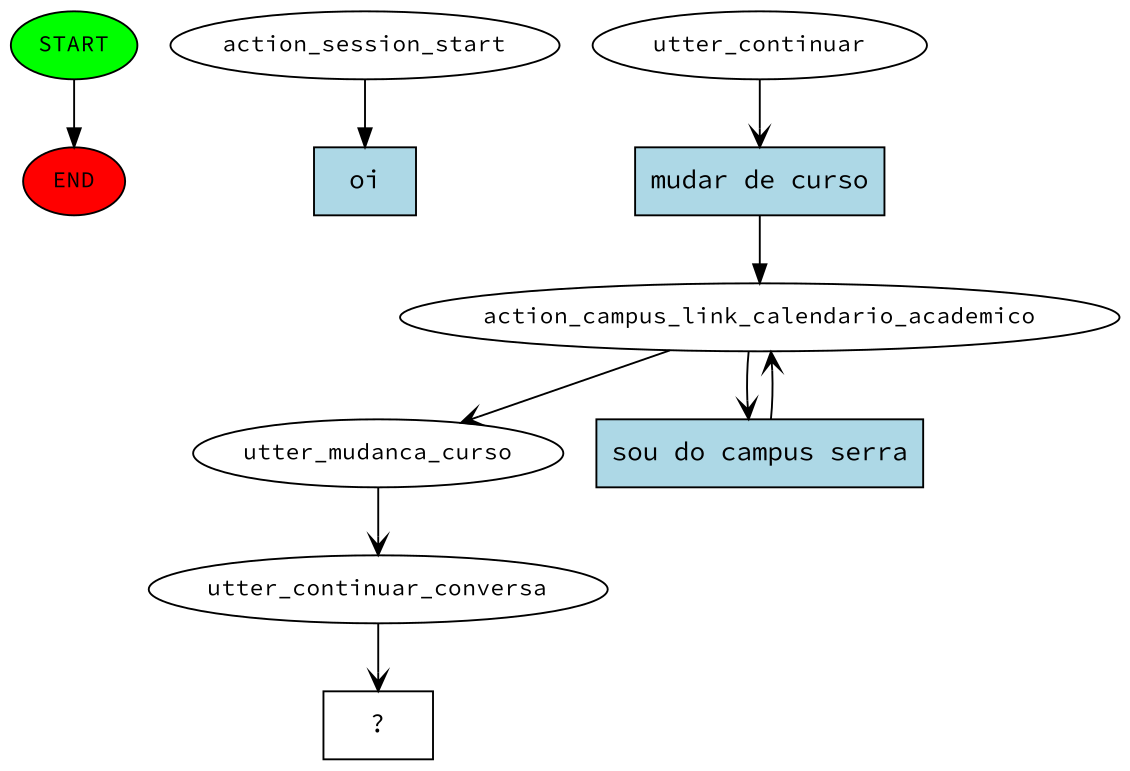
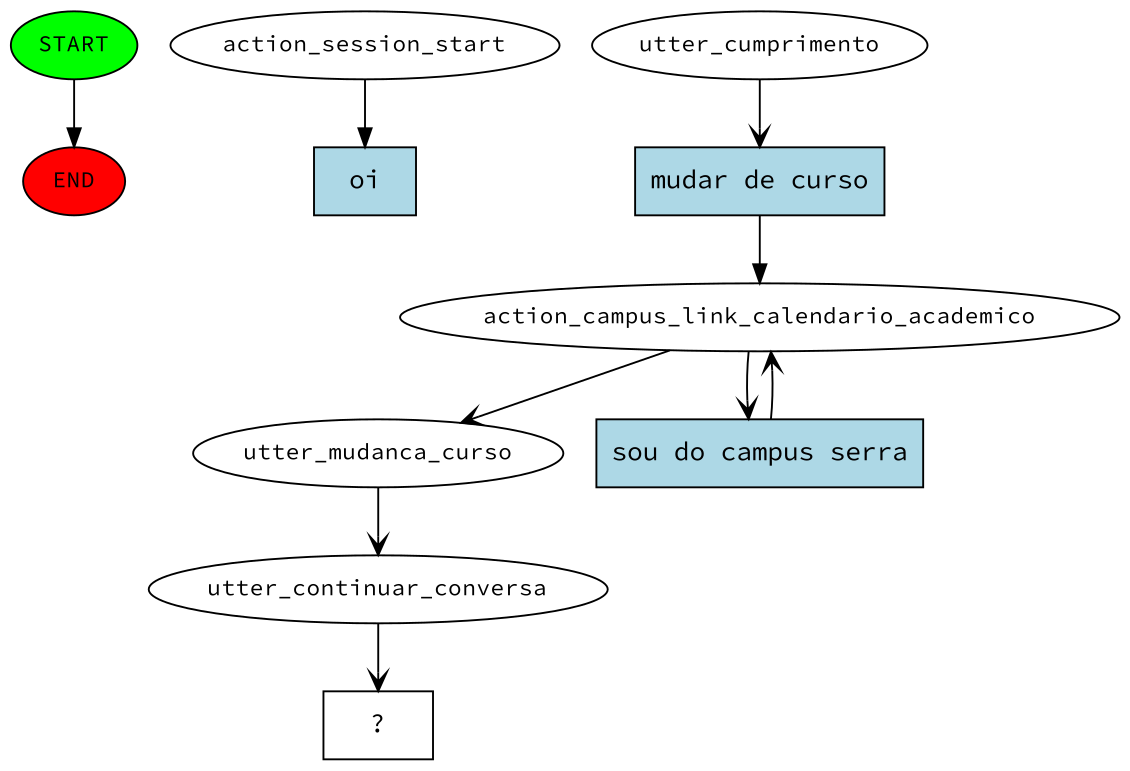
(760, 45) -> (760, 45)
